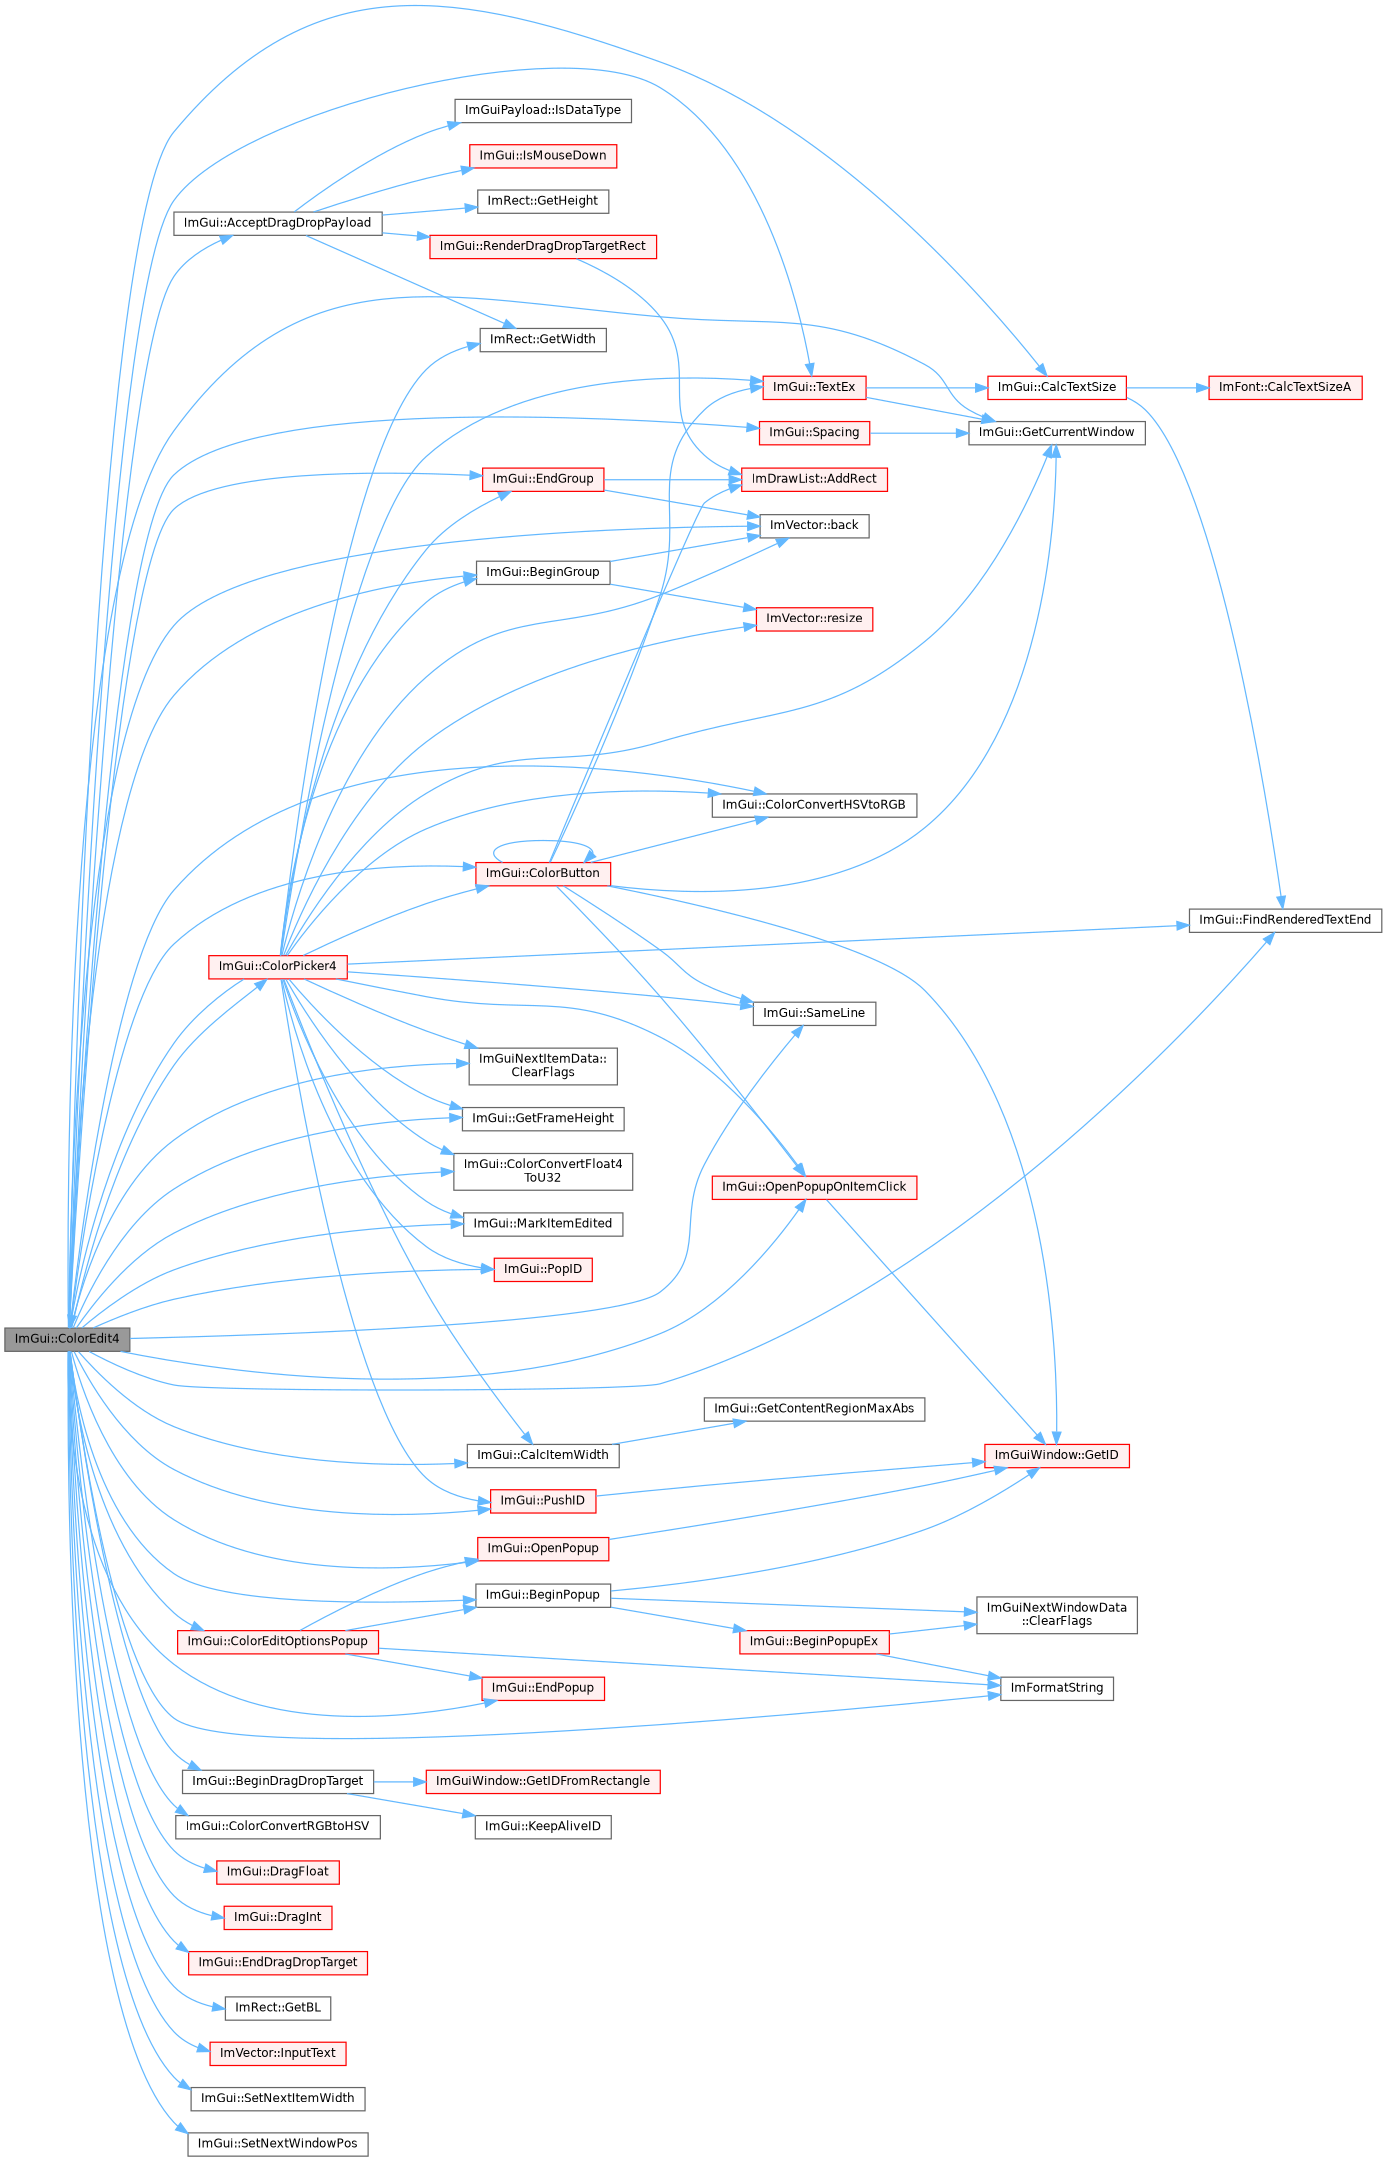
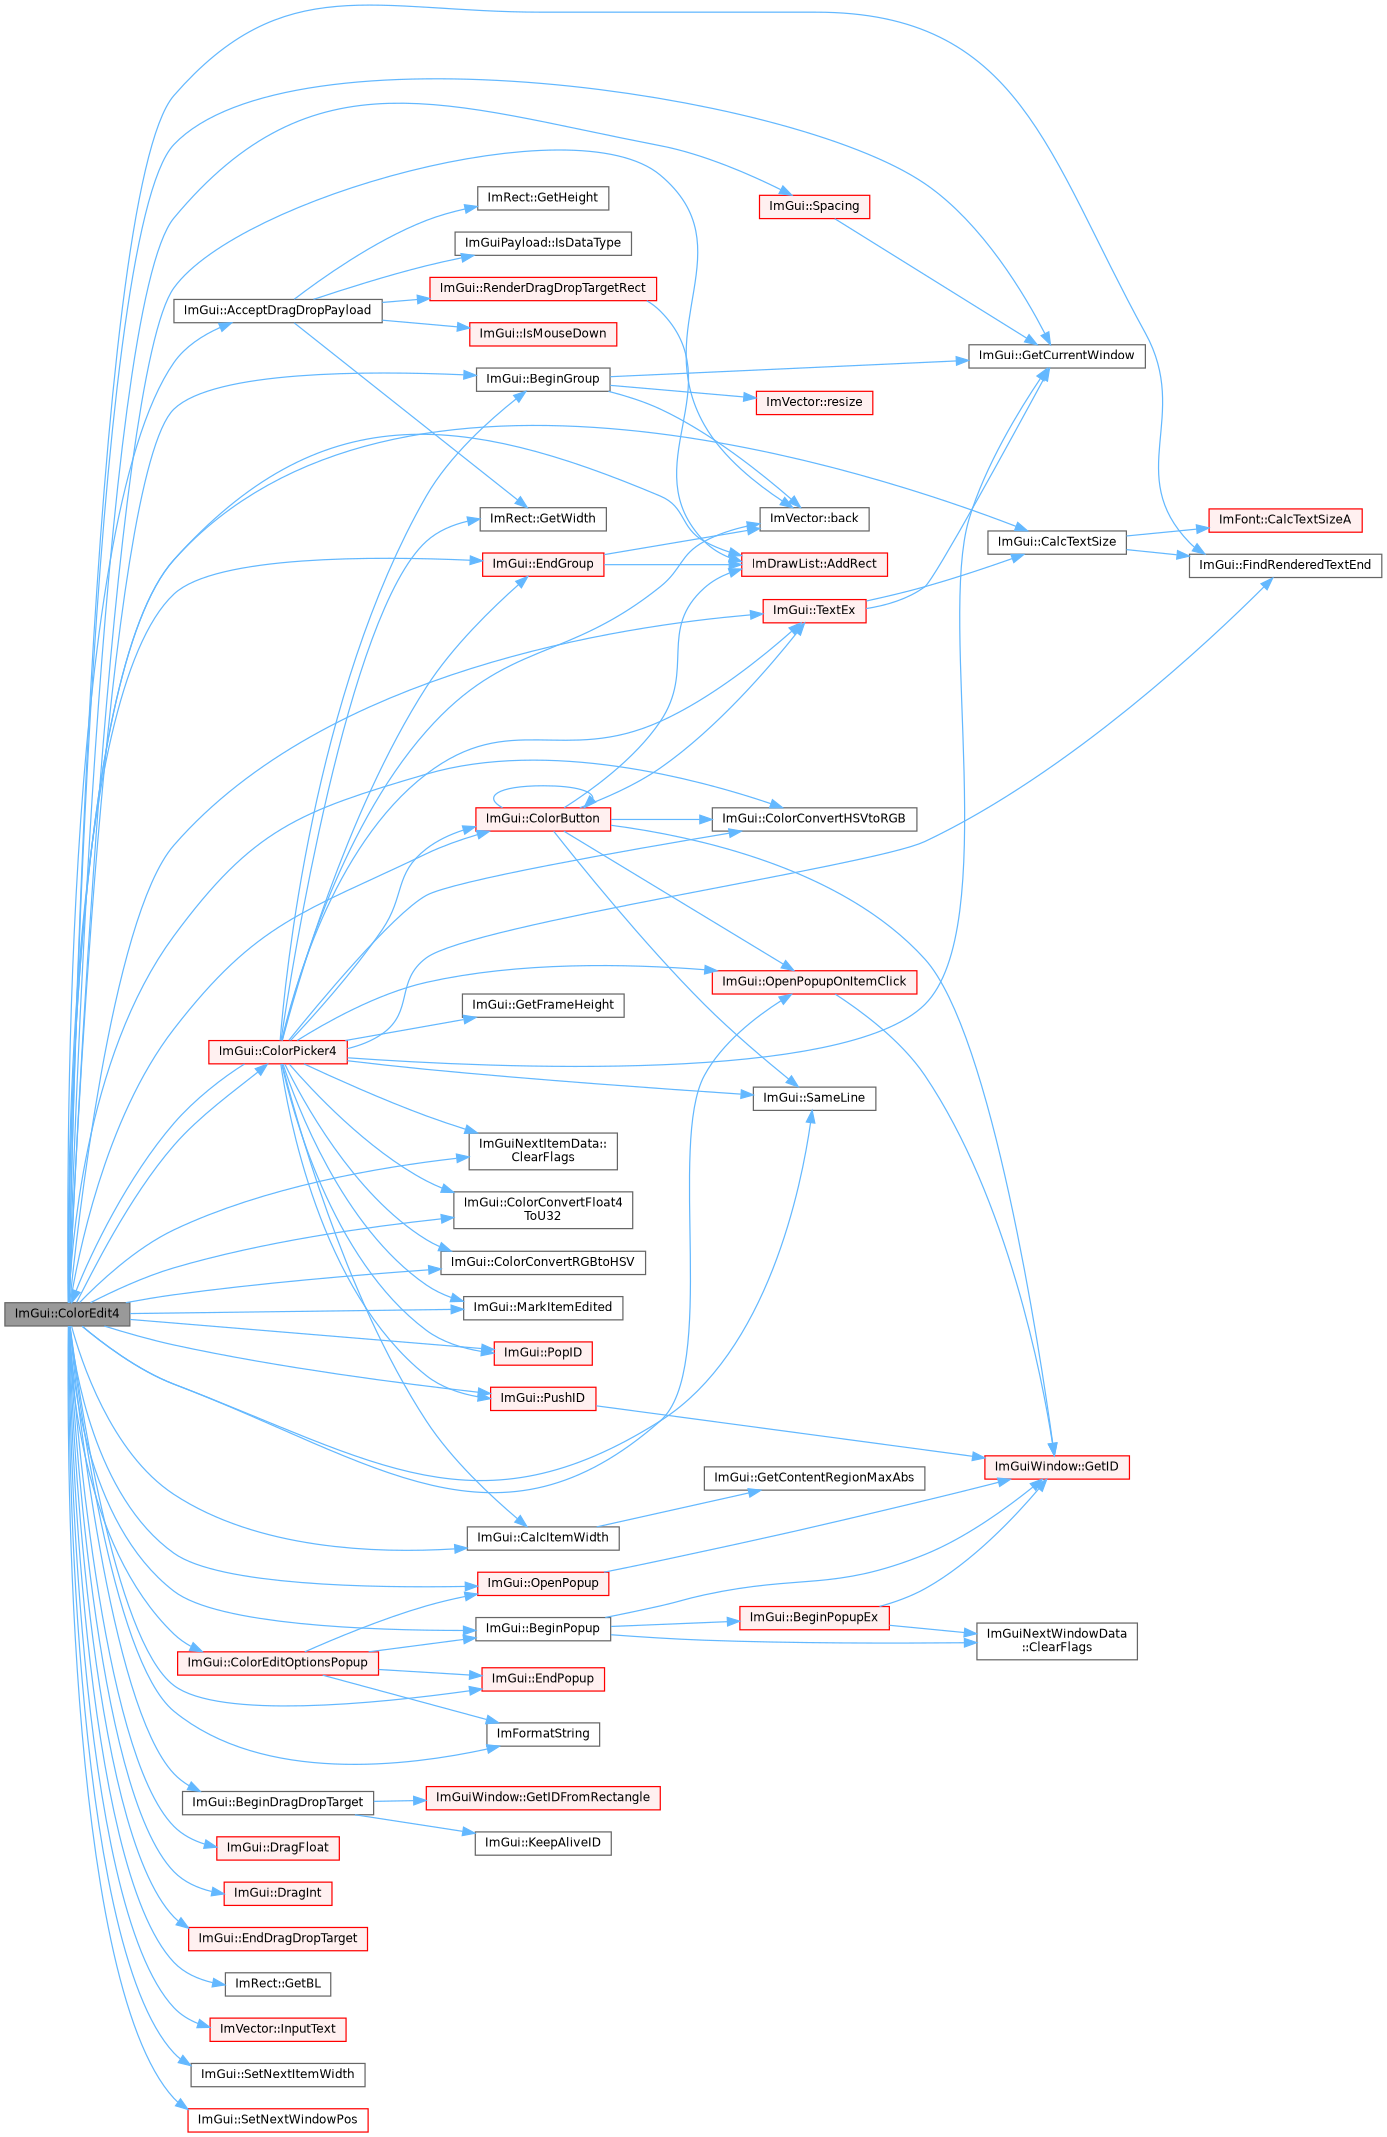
(1057, 388) -> (1057, 543)
(460, 719) -> (349, 1167)
(951, 800) -> (783, 369)
(224, 1163) -> (283, 470)
(932, 1665) -> (967, 1559)
(278, 2144) -> (278, 2120)
